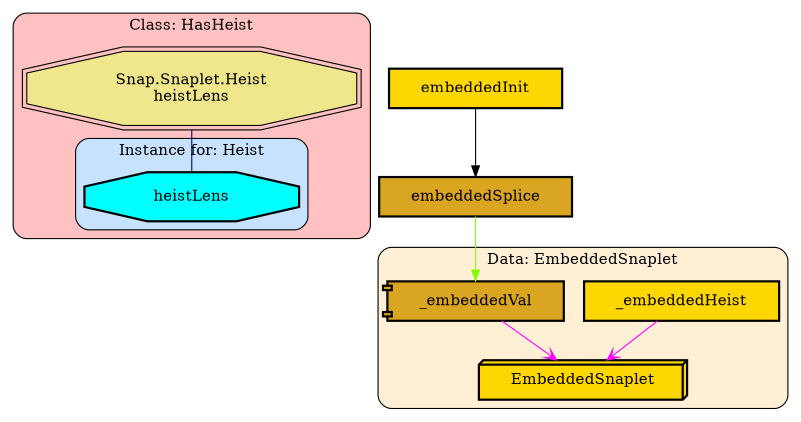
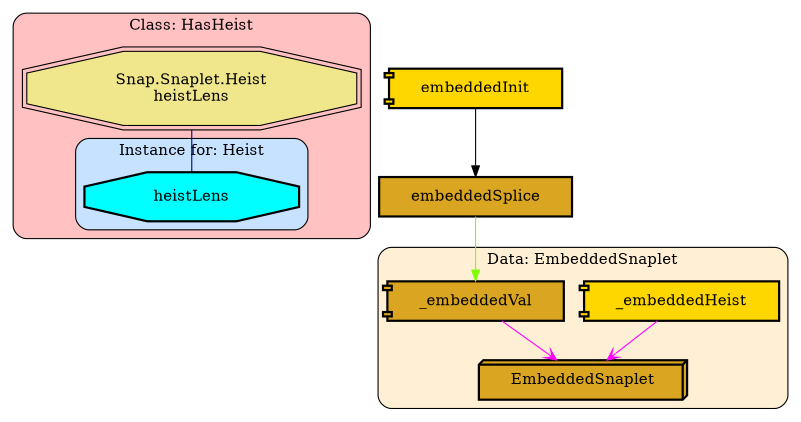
(476, 88) -> (476, 88)
(682, 301) -> (682, 301)
(583, 380) -> (583, 380)
